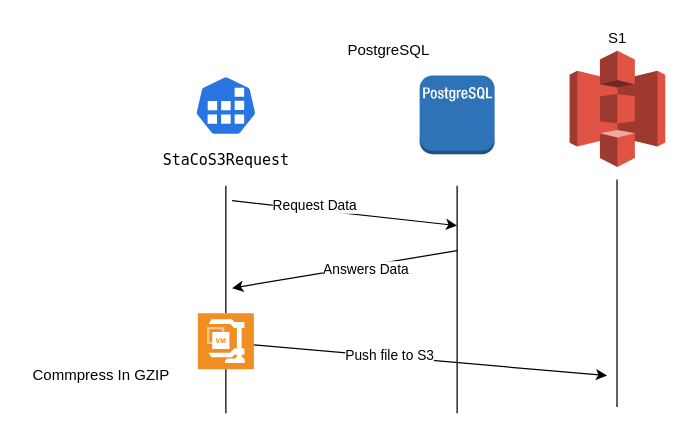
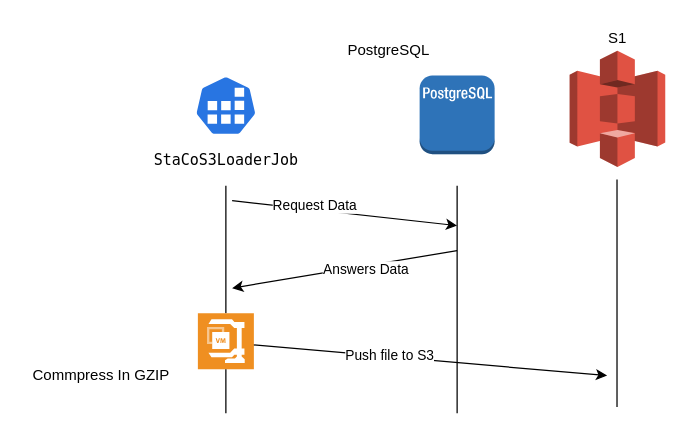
(226, 161) -> (226, 161)
